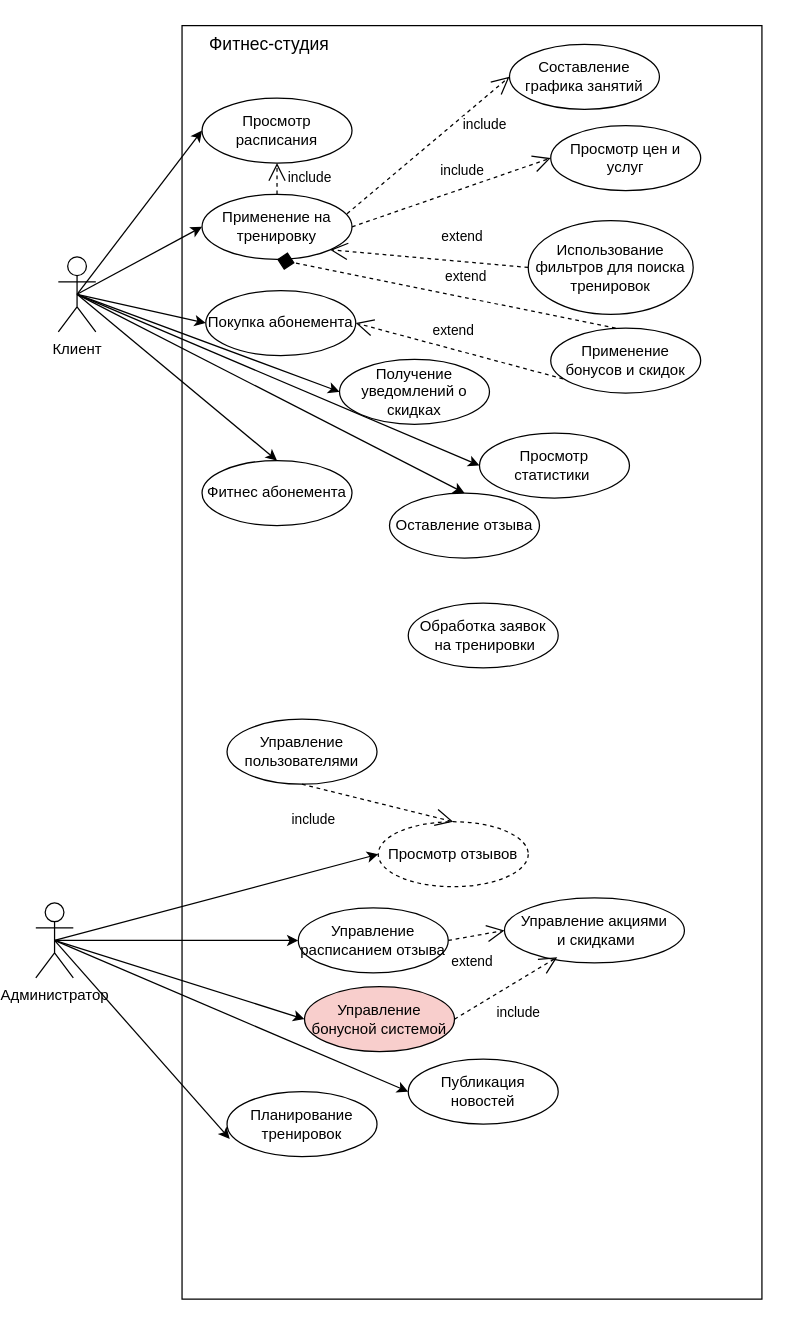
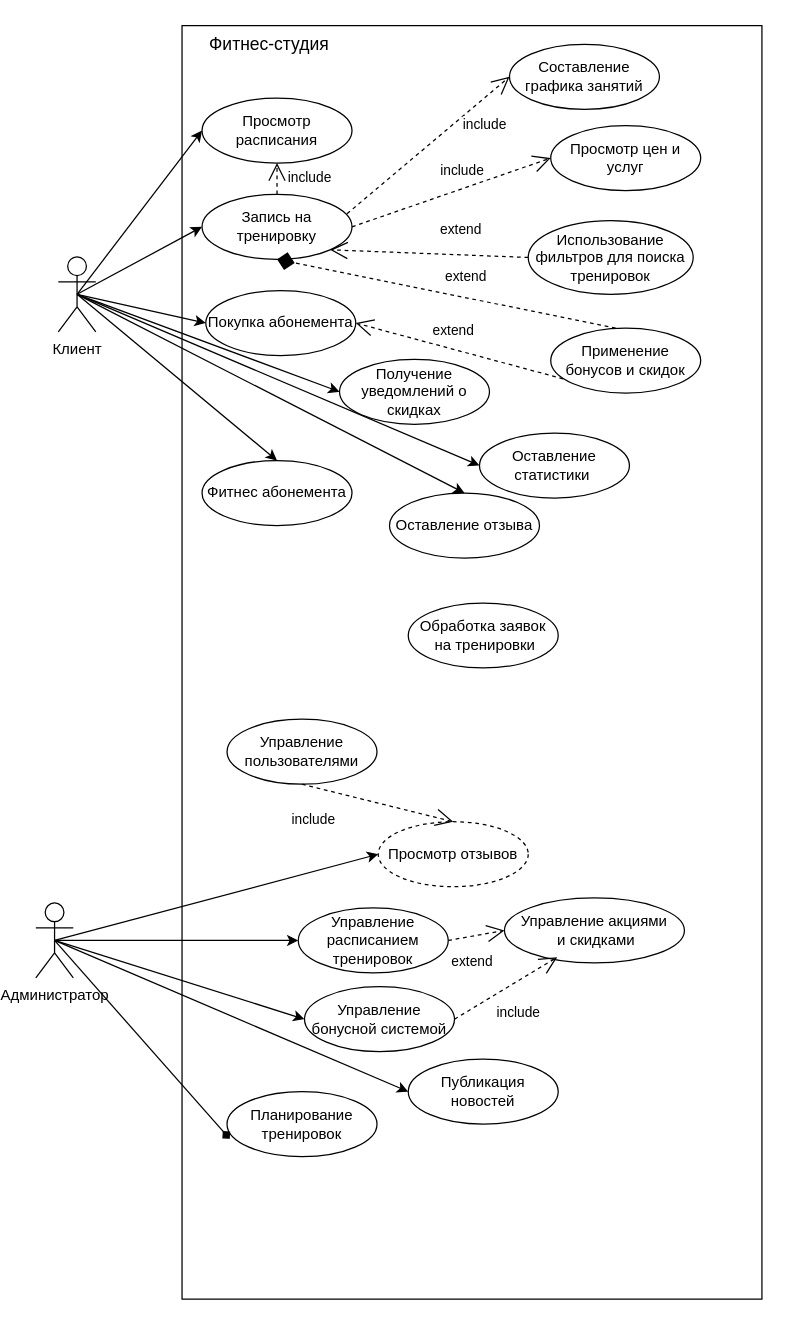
(277, 227) -> (277, 227)
(611, 268) -> (611, 258)
(554, 466) -> (554, 466)
(373, 941) -> (373, 941)
(379, 1019) -> (379, 1019)
(223, 1132) -> (223, 1131)
